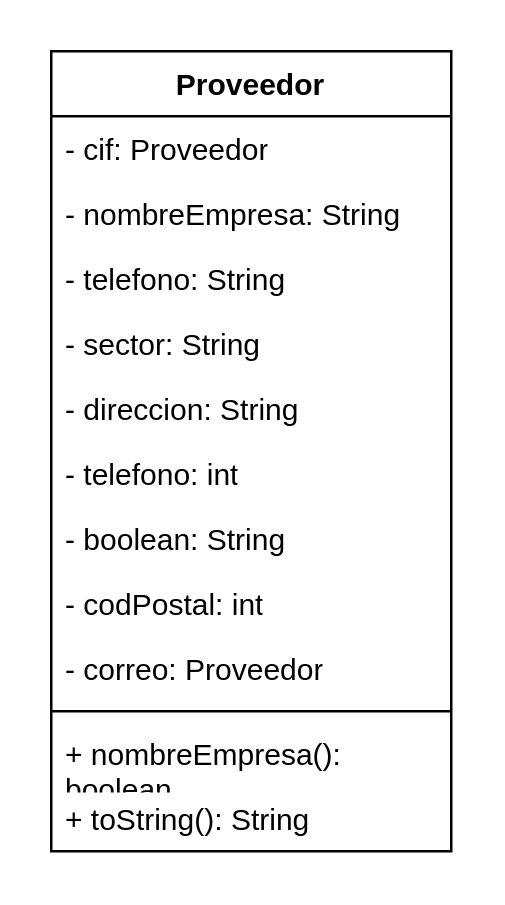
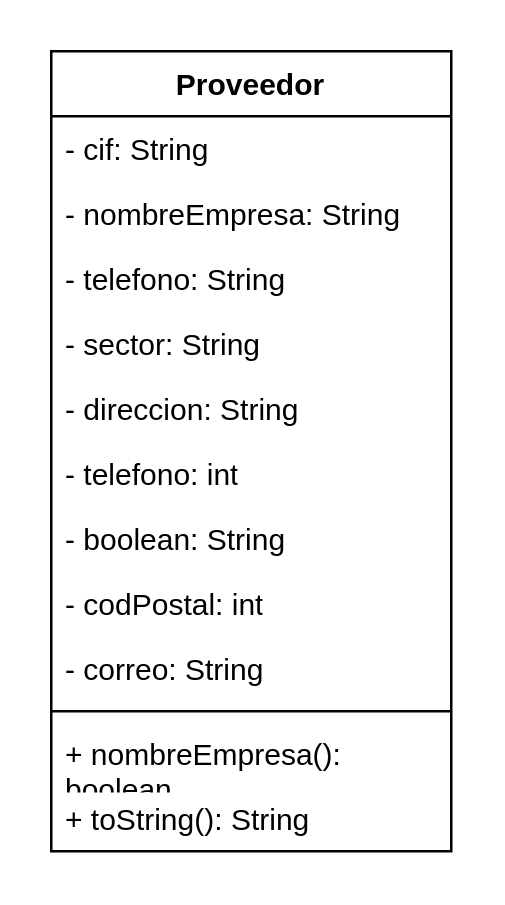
(185, 152) -> (156, 152)
(214, 672) -> (185, 672)
